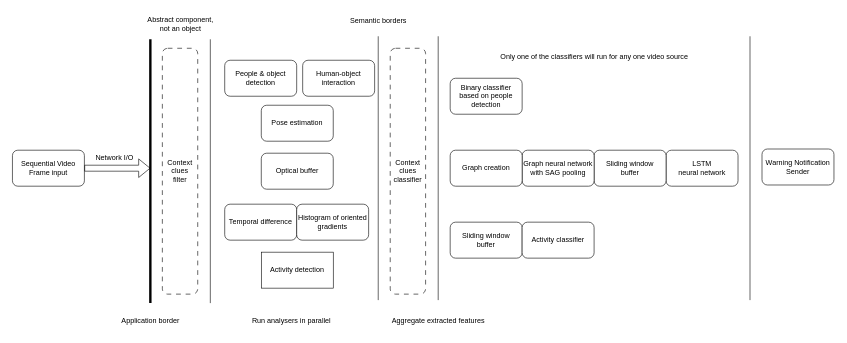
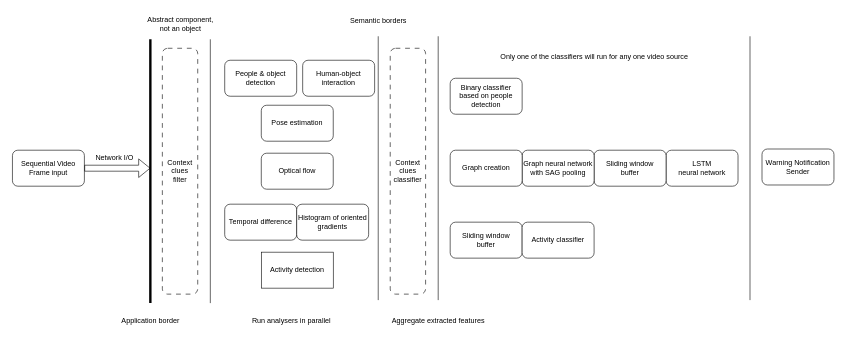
(297, 171) -> (297, 171)
